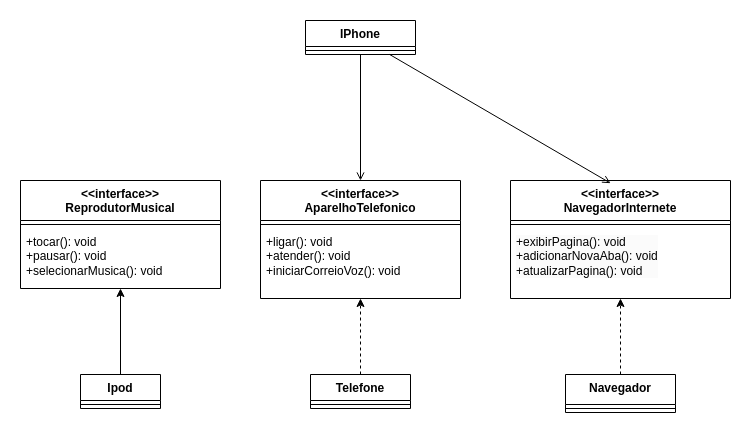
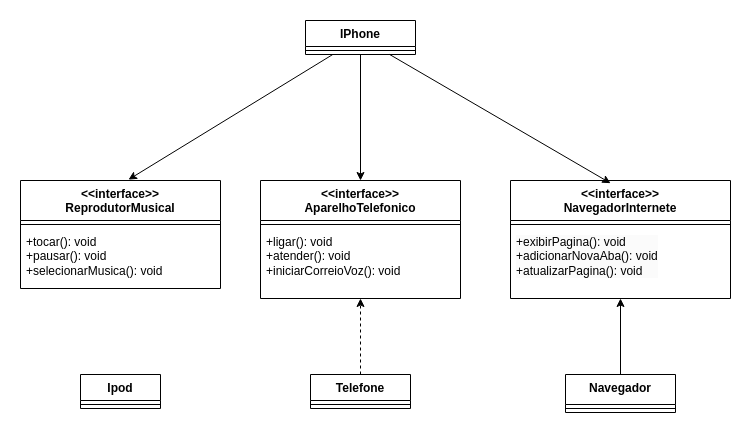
none -> (233, 116)
(361, 174) -> (361, 172)
(605, 180) -> (603, 179)
(121, 335) -> none
(621, 340) -> (621, 340)
